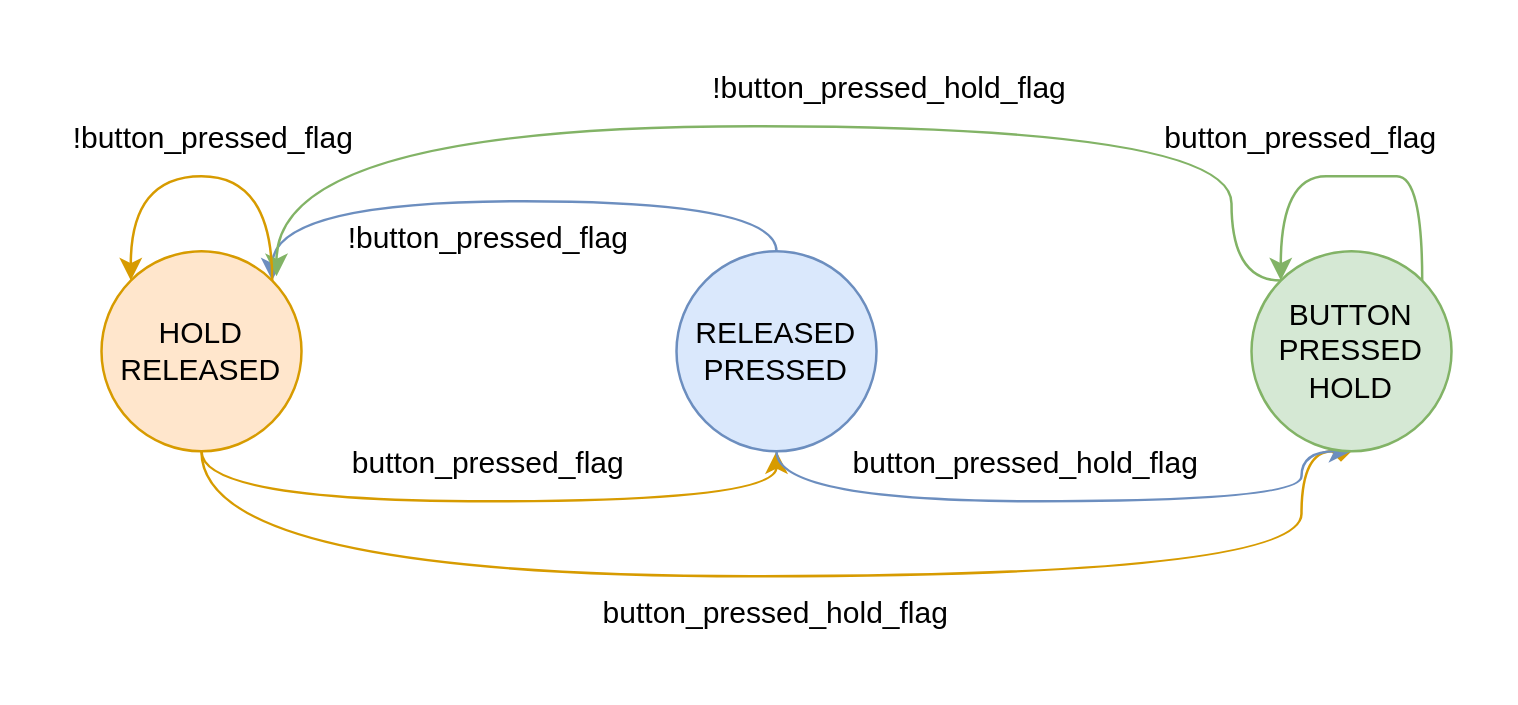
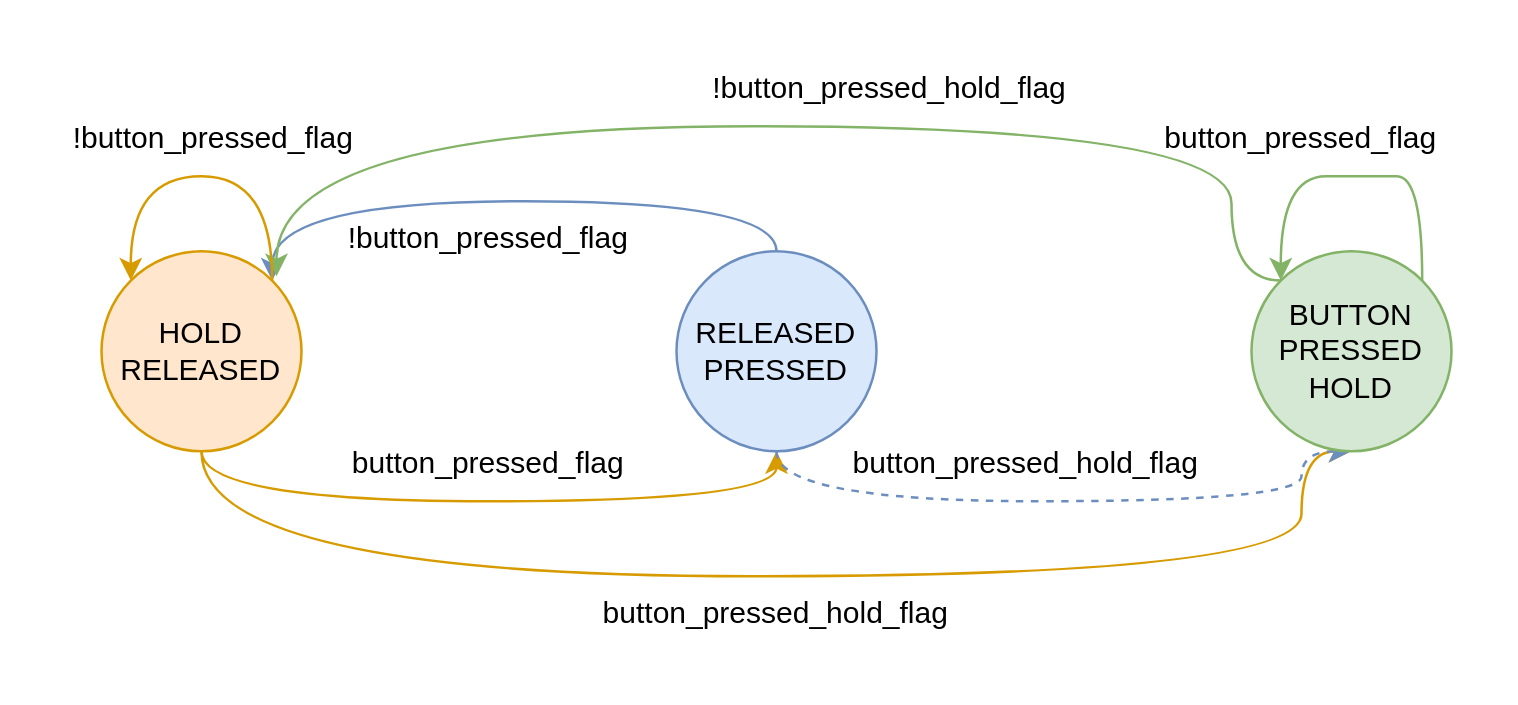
(1309, 468) -> (1310, 467)
(1045, 501) -> (1045, 501)
